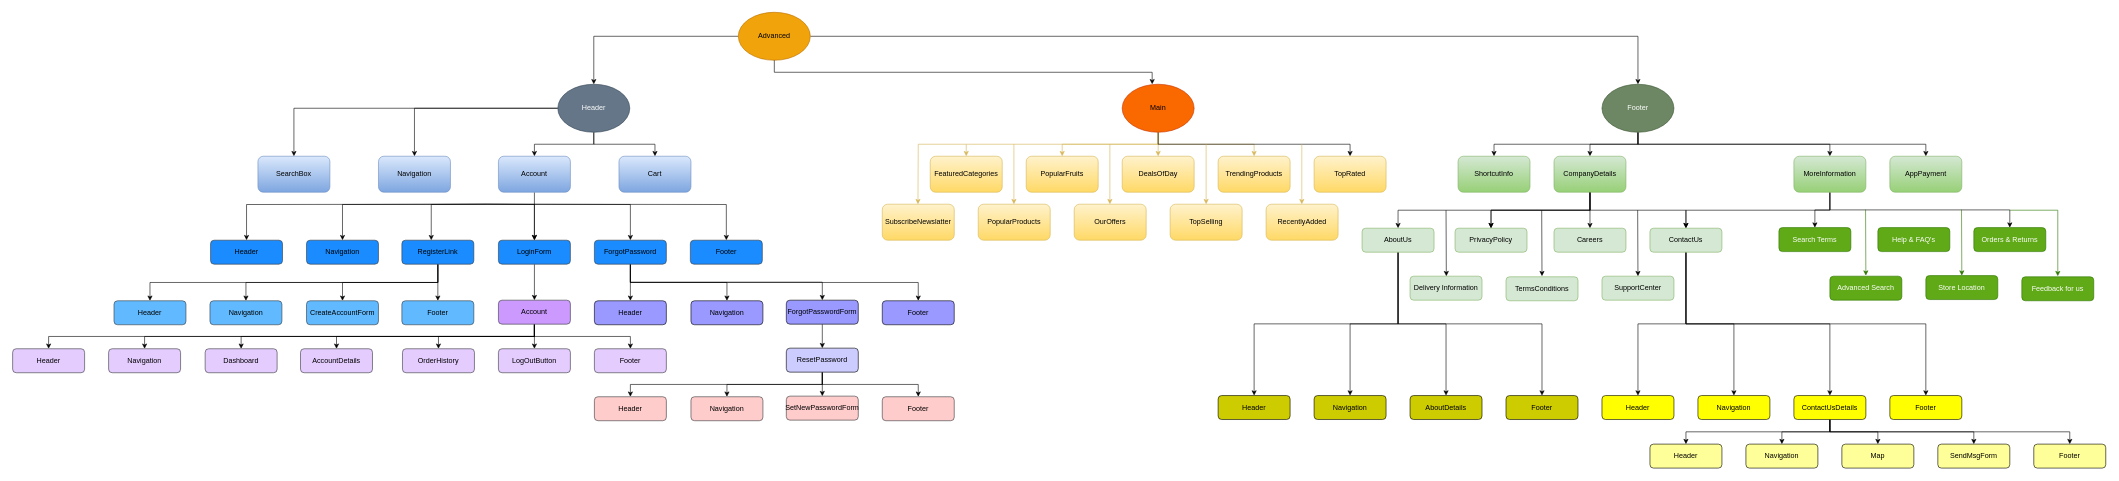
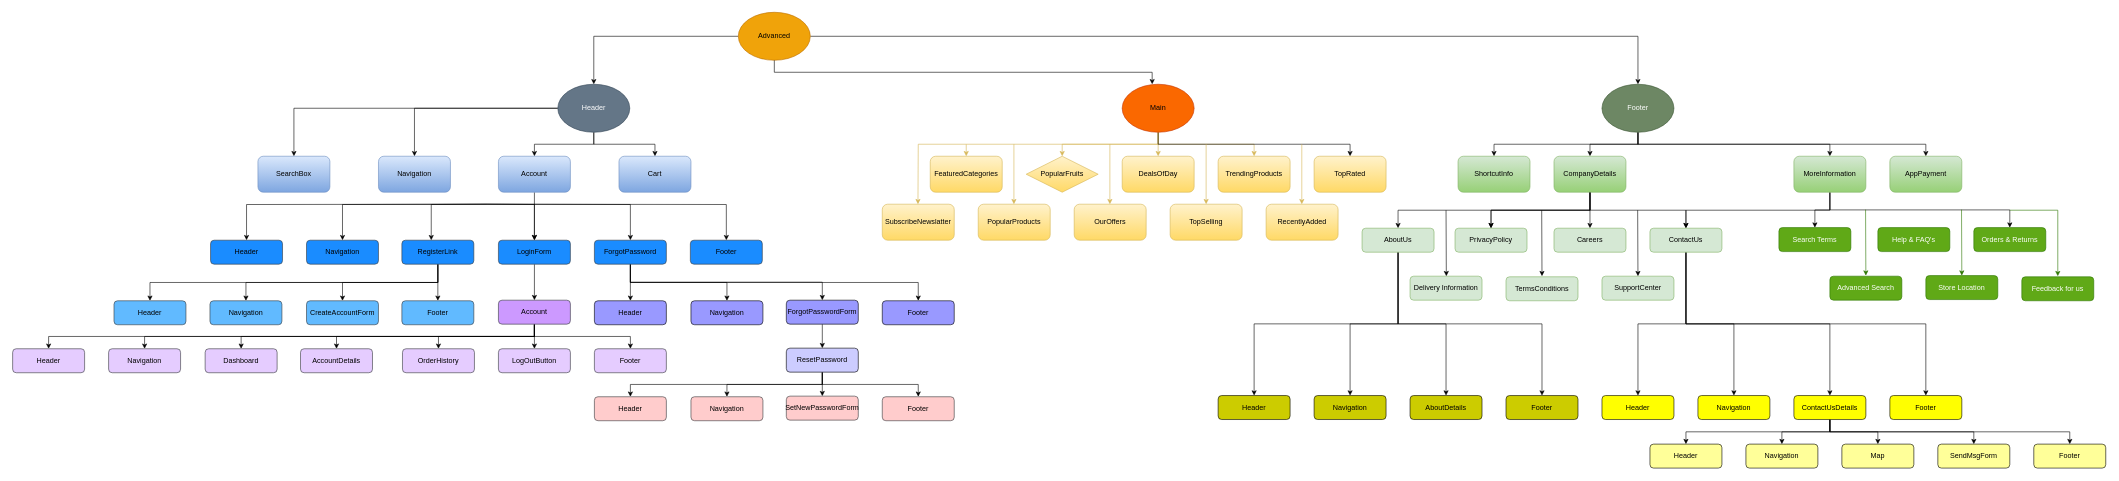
(1062, 174) -> (1062, 174)
